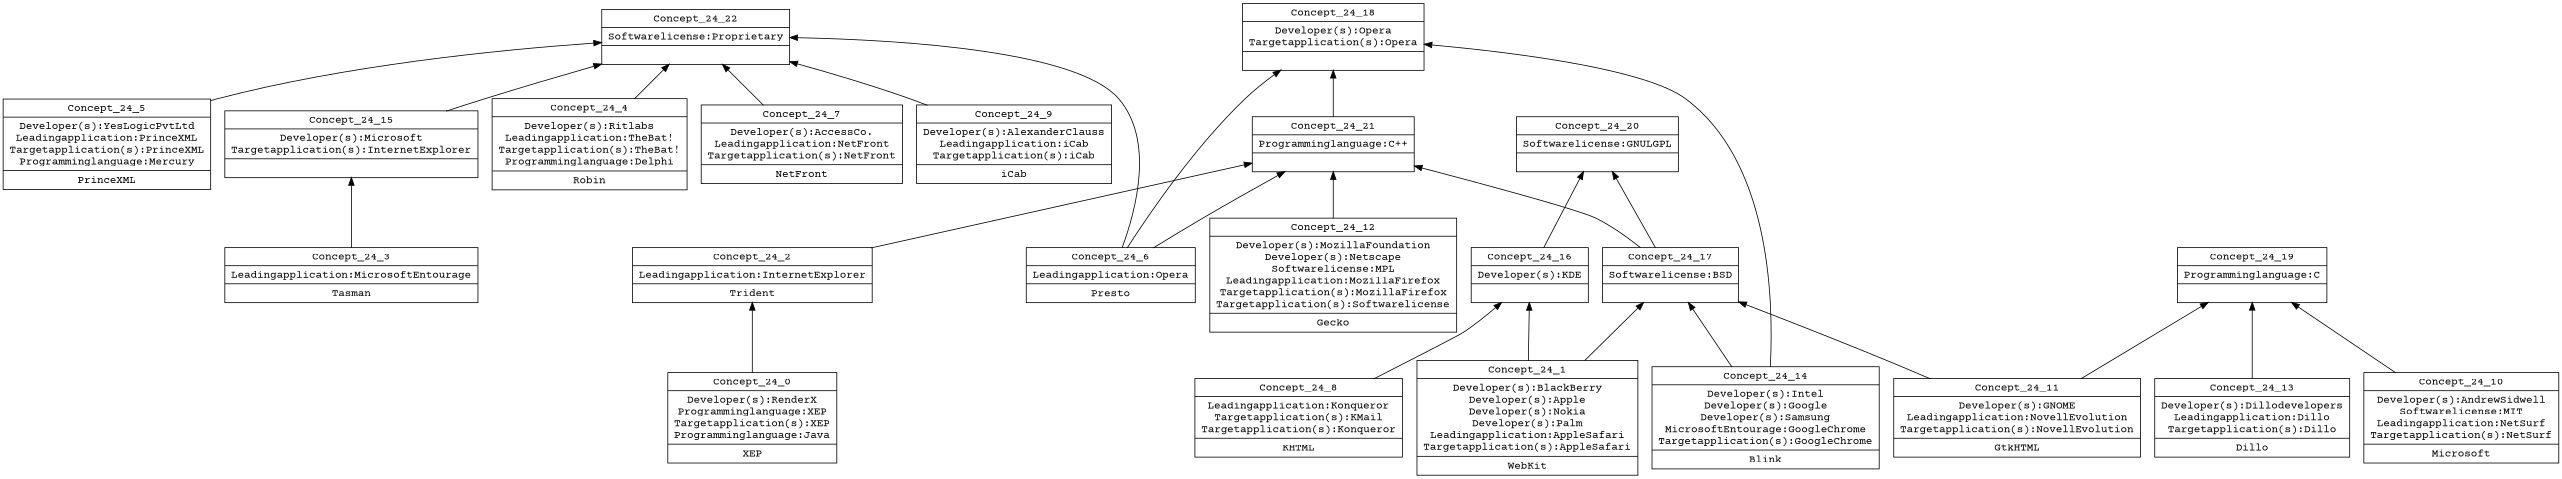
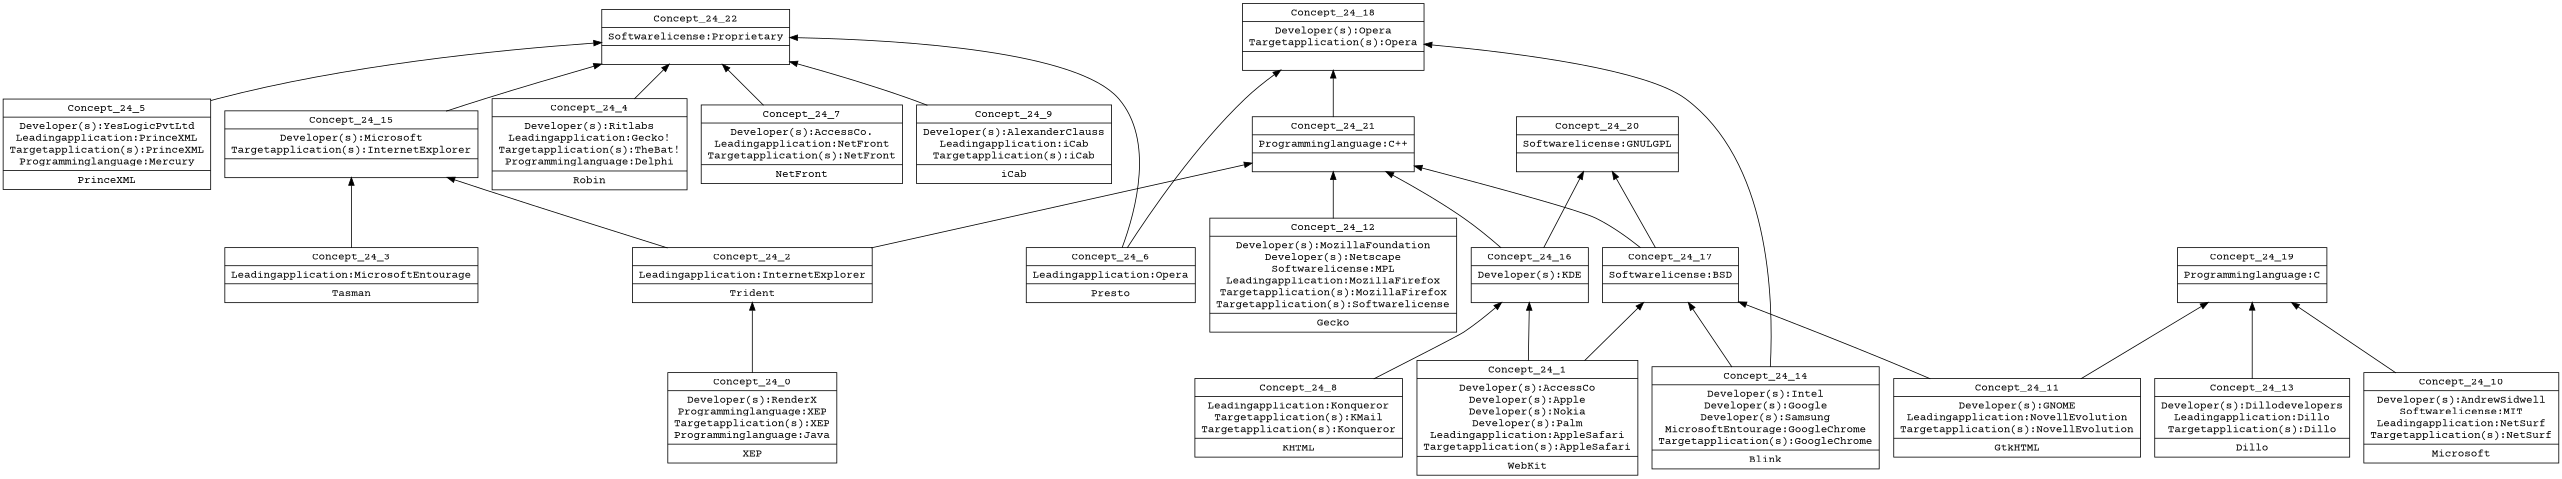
(590, 138) -> (590, 138)
(1215, 211) -> (1449, 208)
none -> (561, 214)
(1527, 388) -> (1527, 388)
